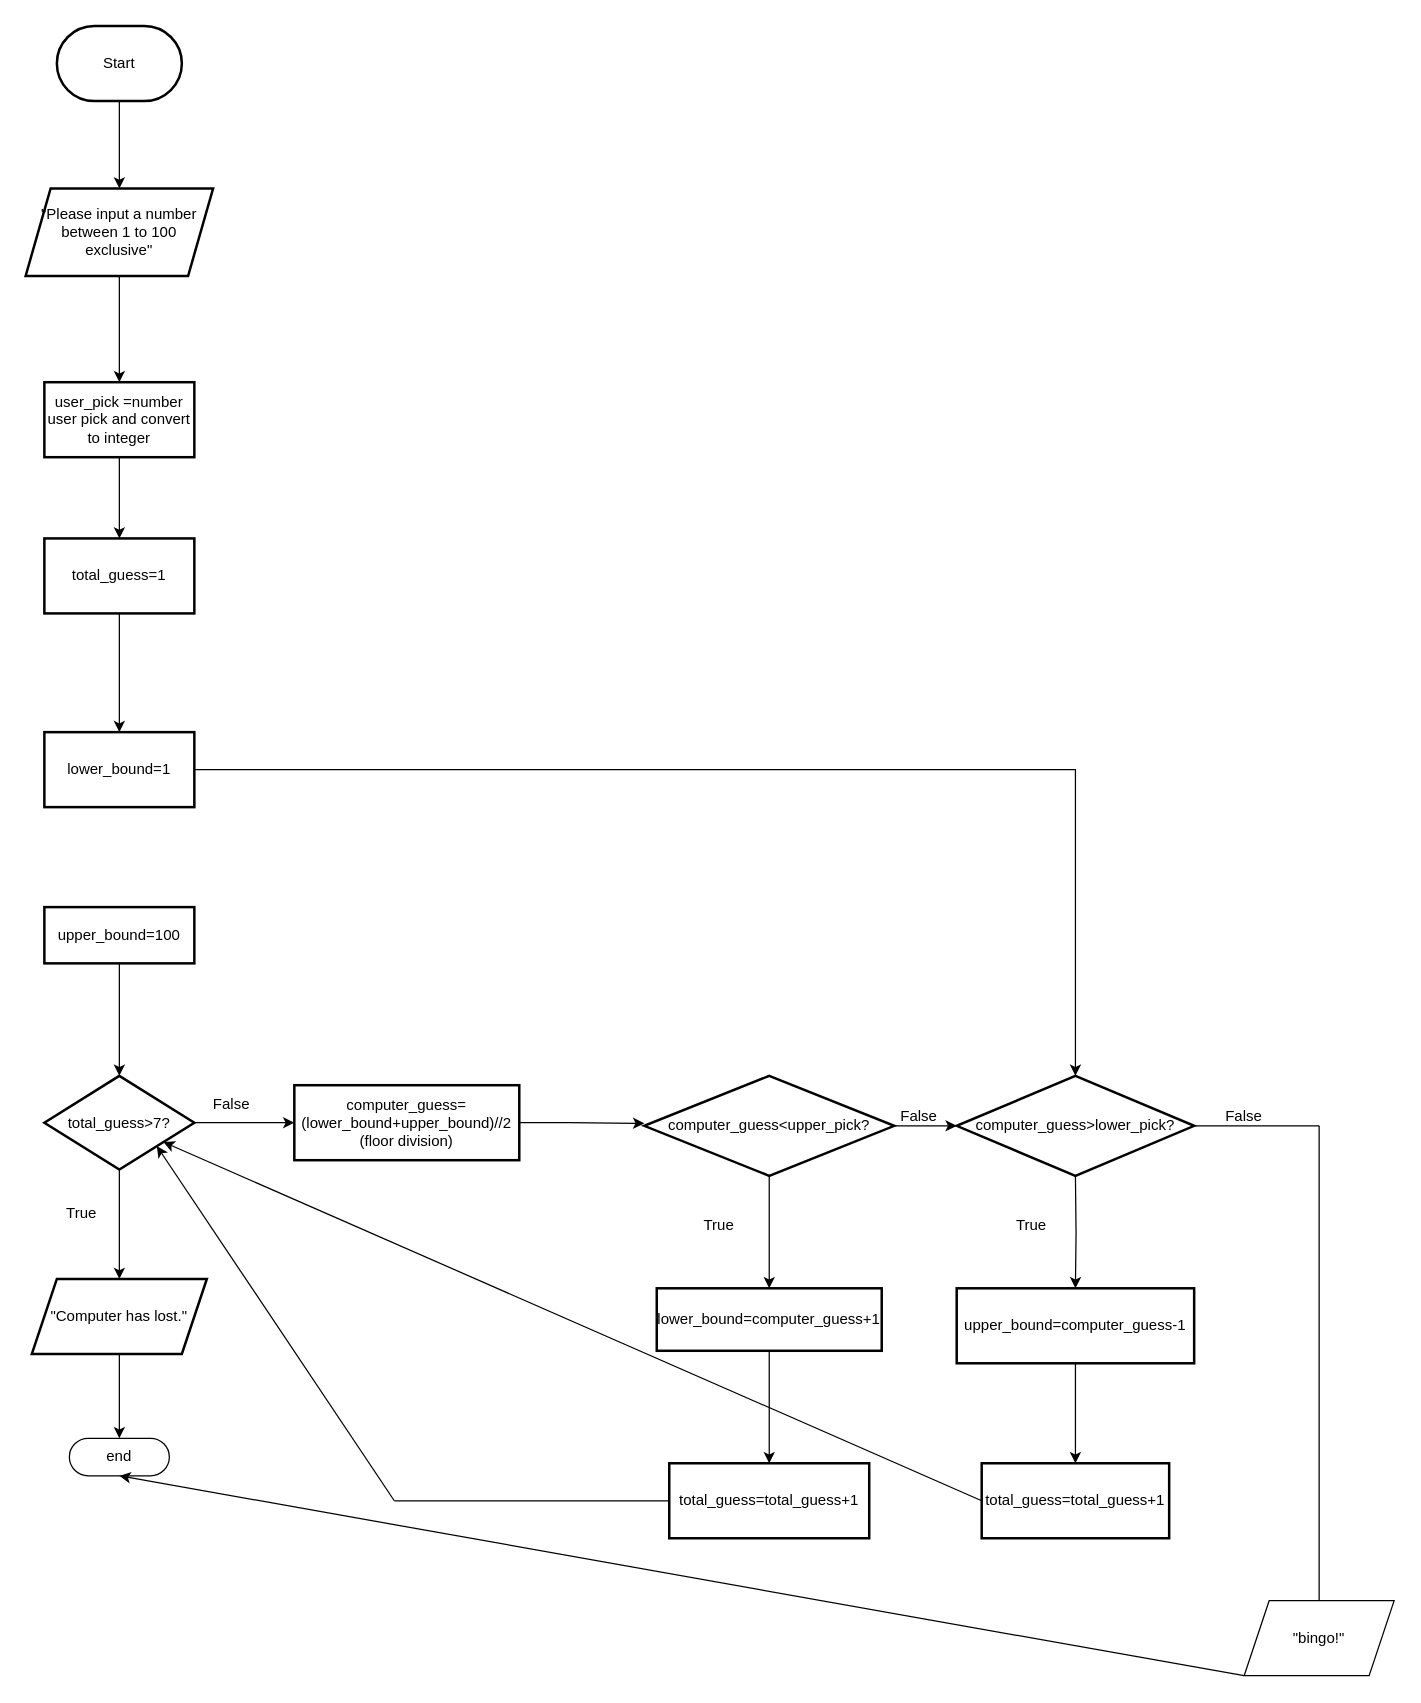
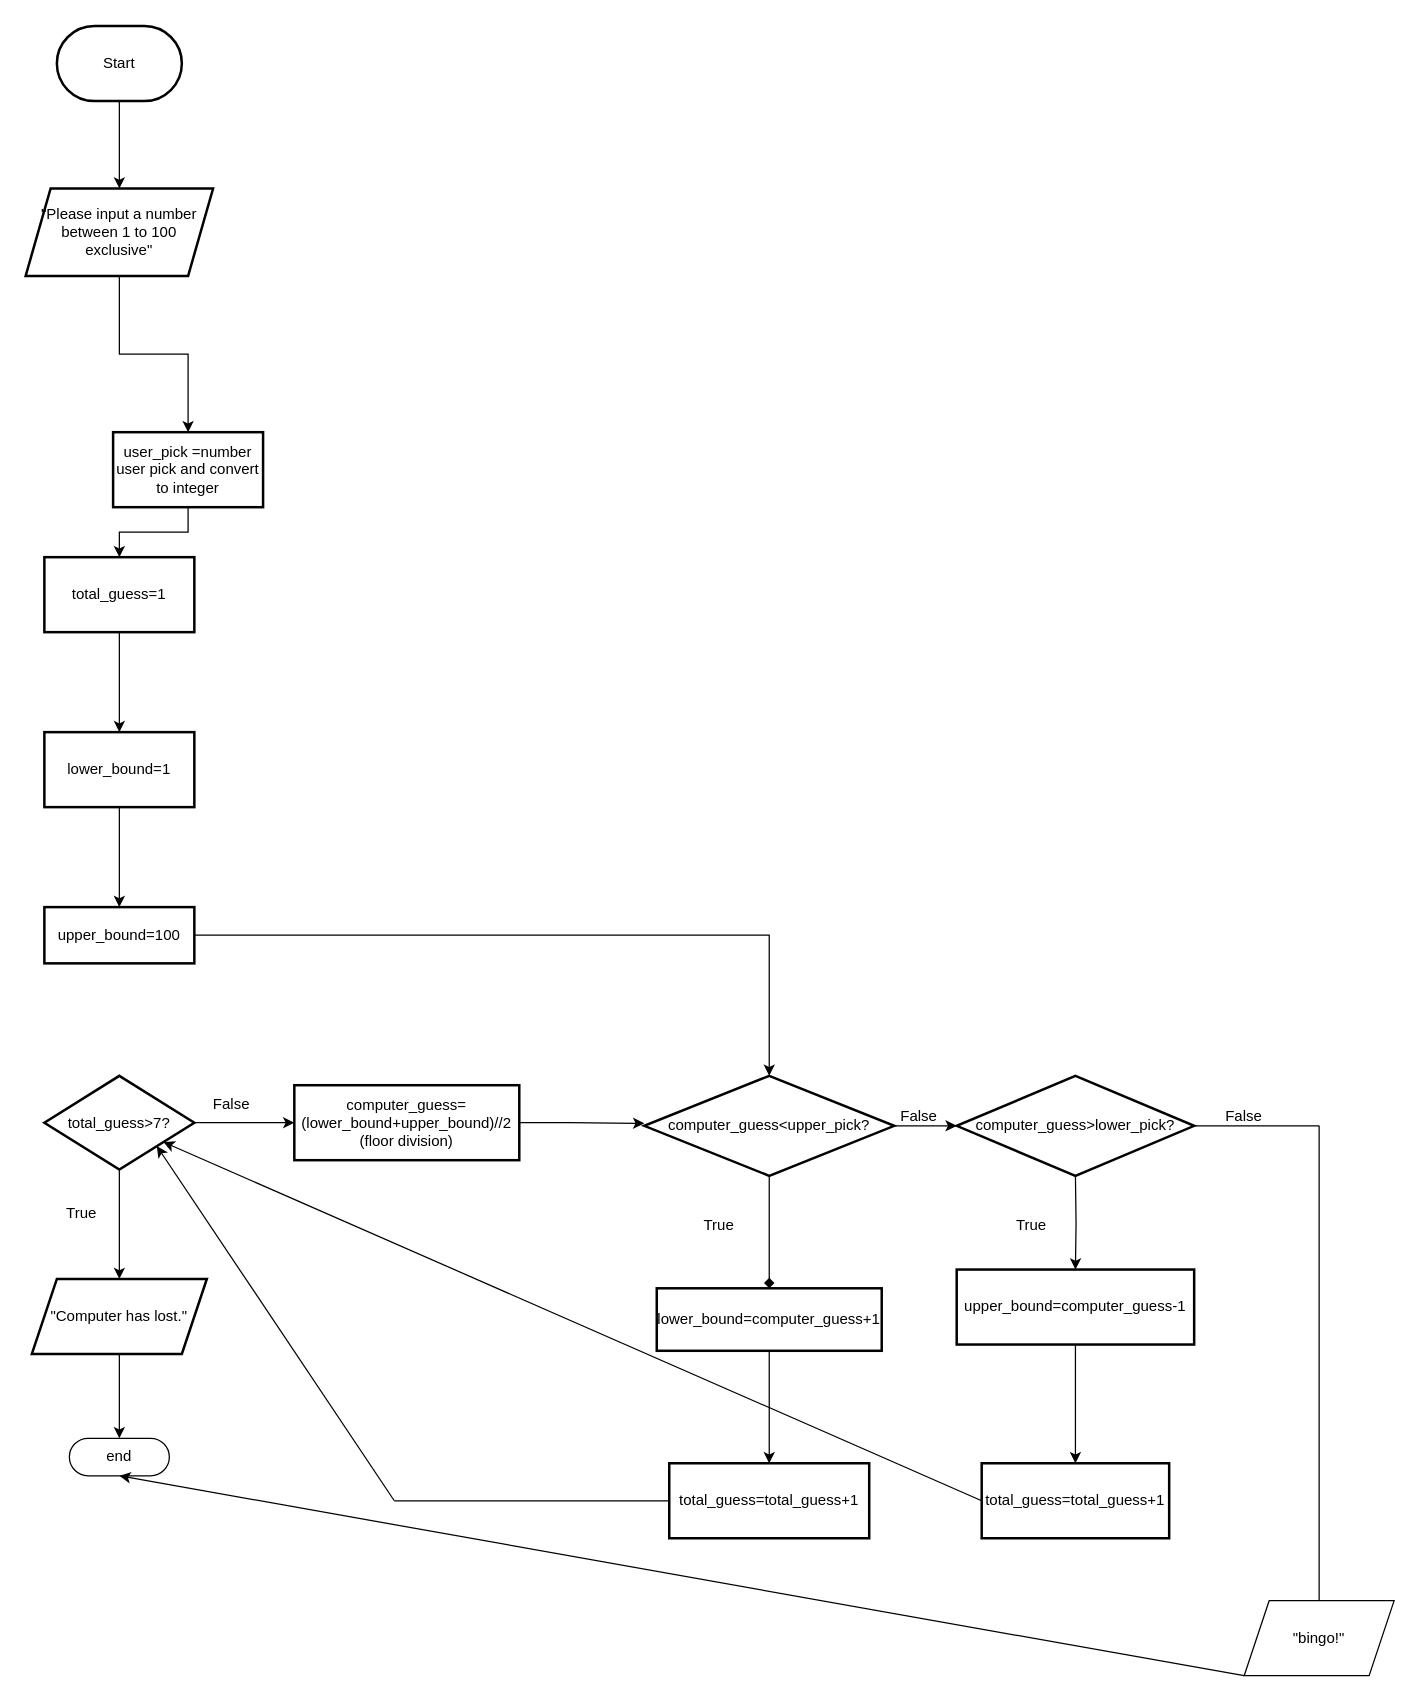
(119, 419) -> (188, 469)
(119, 576) -> (119, 594)
(784, 769) -> (119, 853)
(119, 1015) -> (547, 935)
(769, 1278) -> (769, 1277)
(1076, 1326) -> (1076, 1307)
